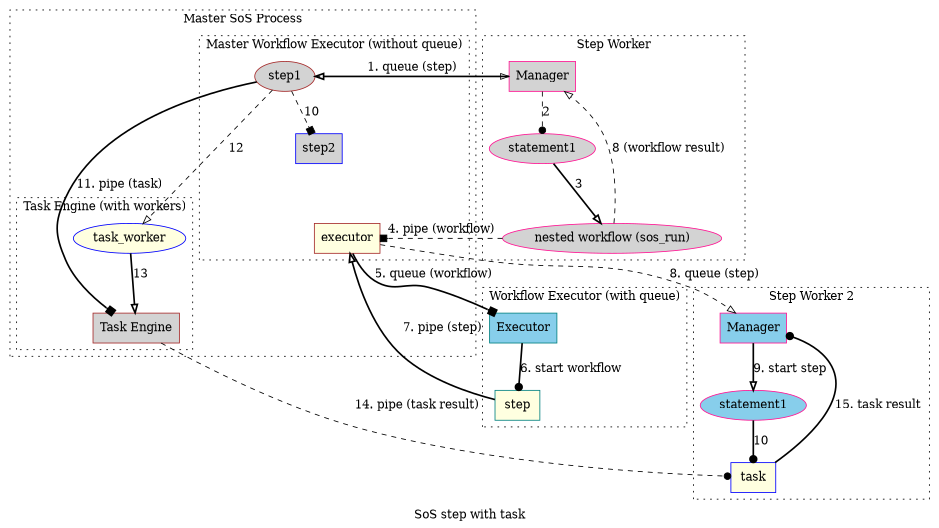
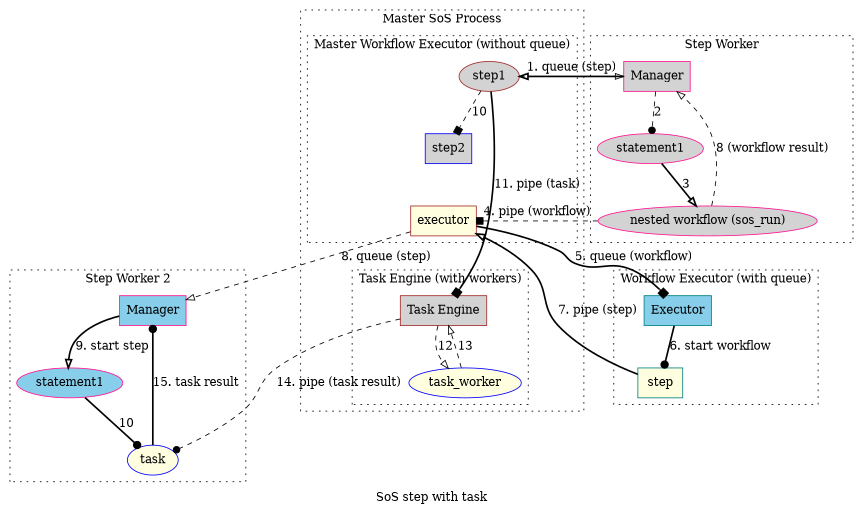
(211, 154) -> (436, 345)
(133, 279) -> (456, 351)
(753, 478) -> (153, 460)
